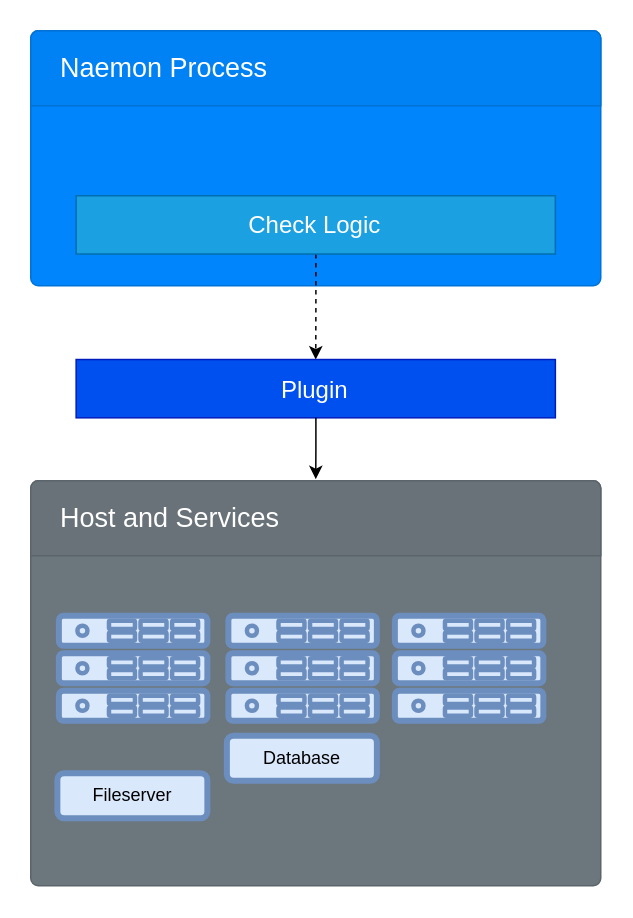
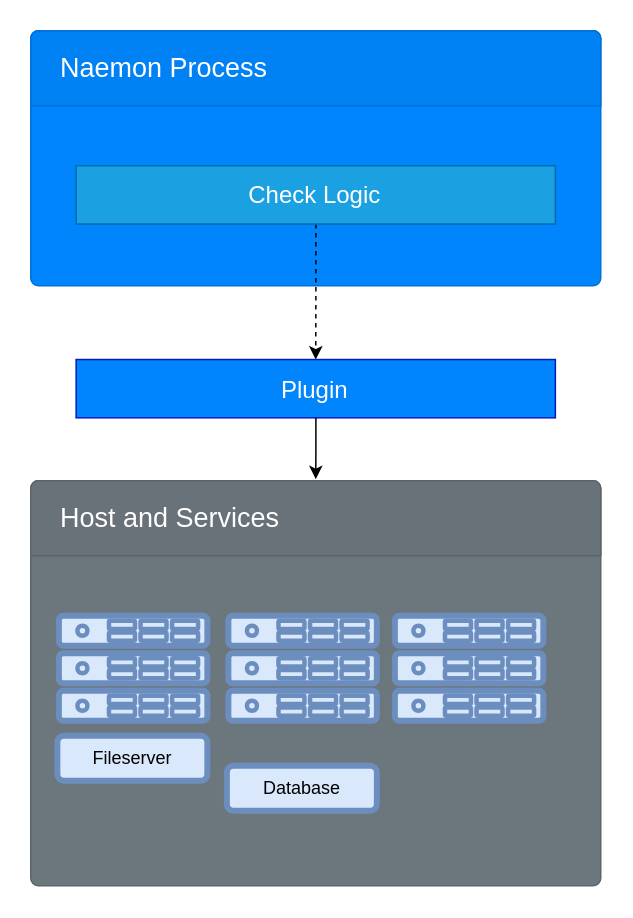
(316, 225) -> (316, 195)
(316, 389) -> (316, 389)
(302, 758) -> (302, 788)
(132, 796) -> (132, 758)
